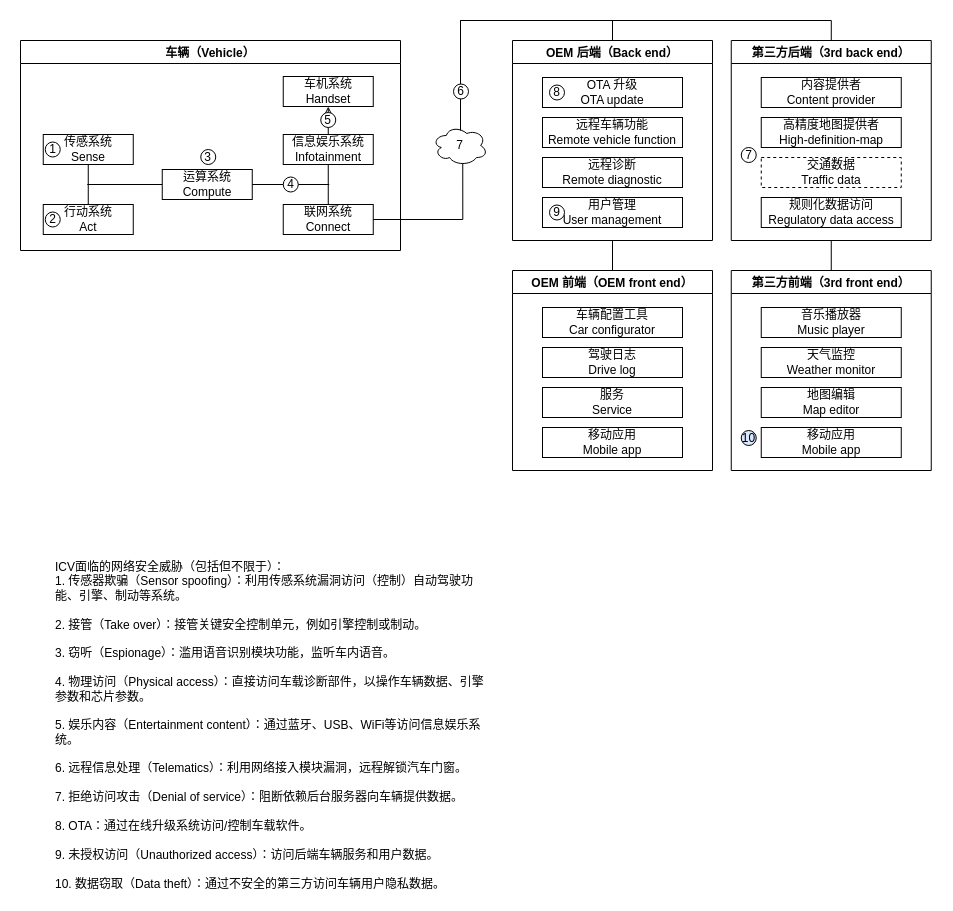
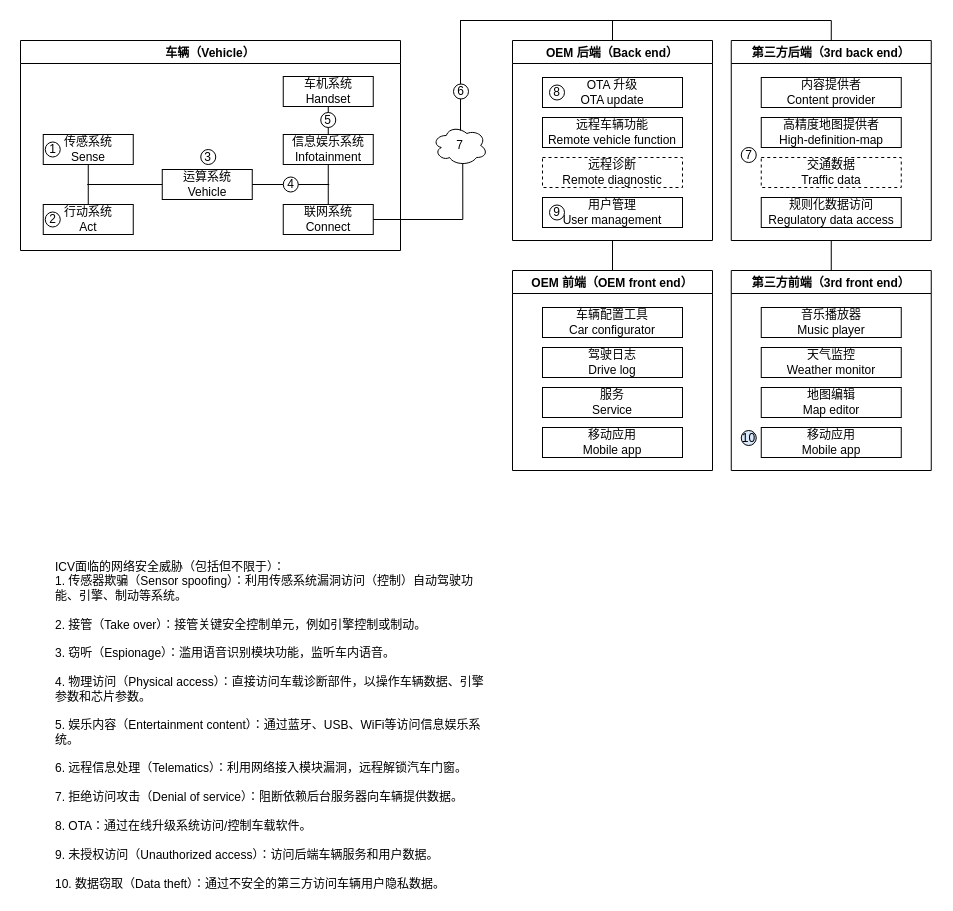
(328, 111) -> (328, 110)
(613, 173) -> (613, 173)
(208, 185) -> (208, 185)
